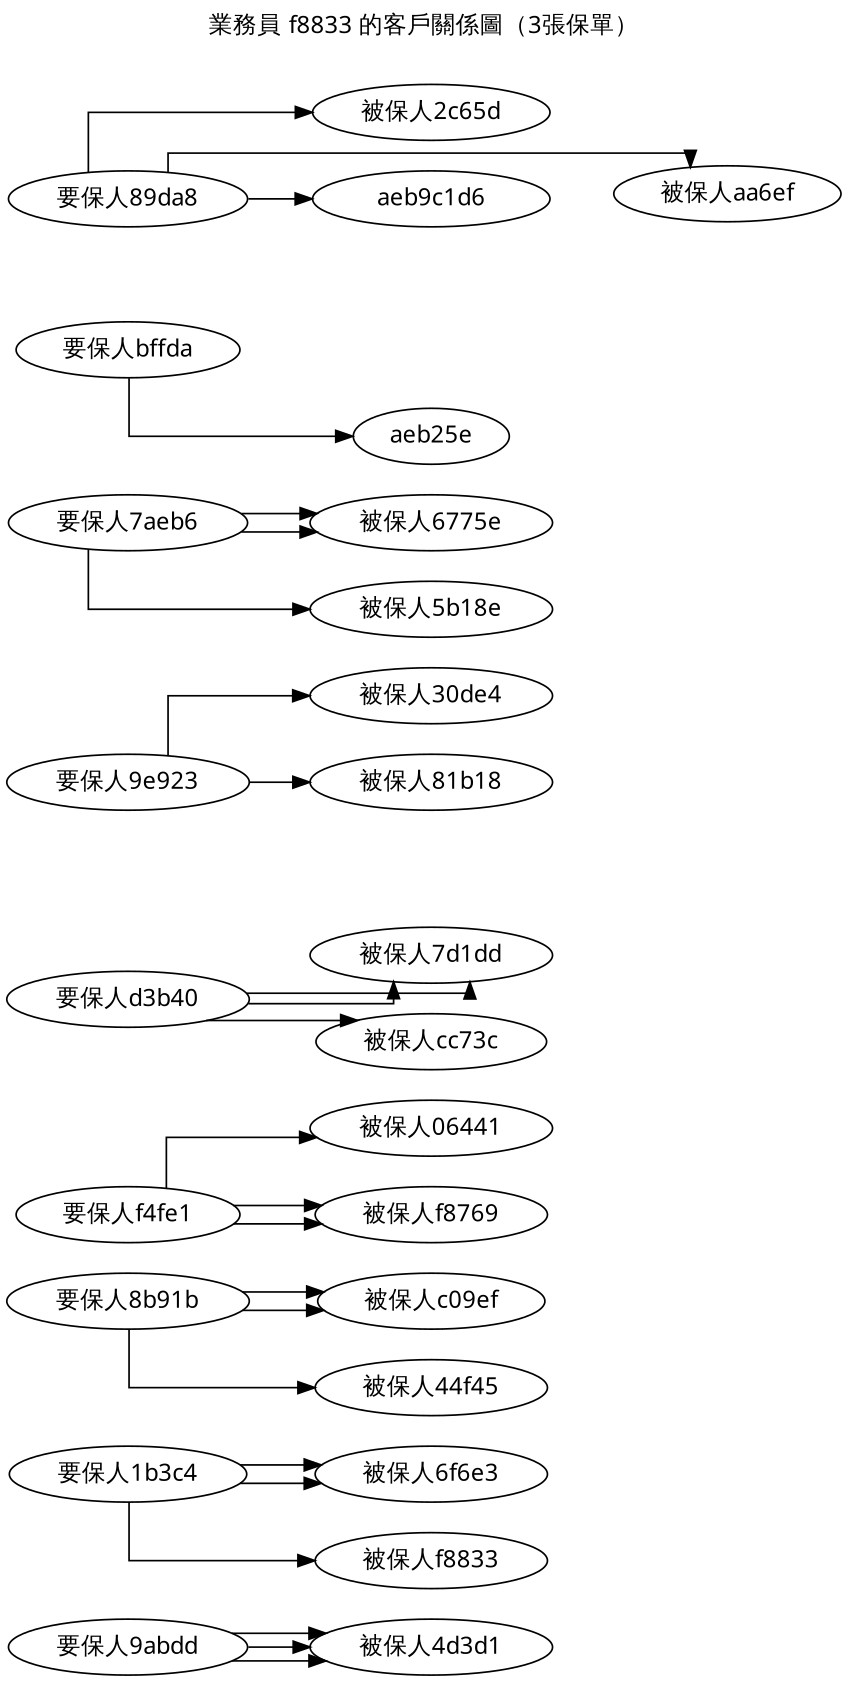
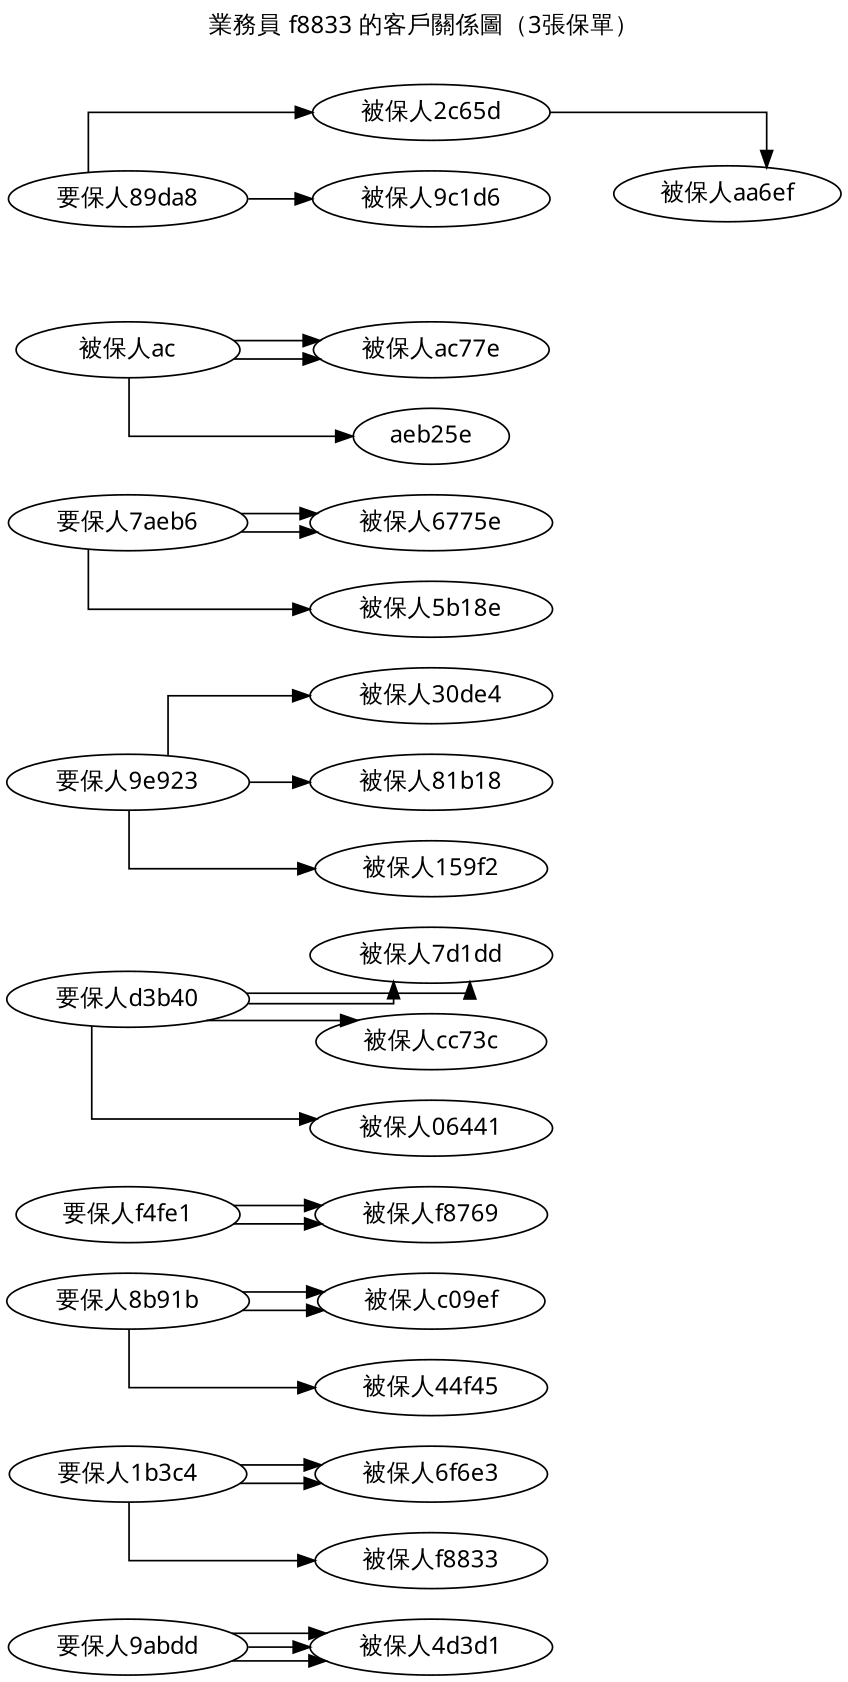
(420, 153) -> (677, 112)
(431, 199) -> (431, 199)
(128, 350) -> (128, 350)
none -> (431, 350)
none -> (431, 869)
(207, 1137) -> (149, 1119)
